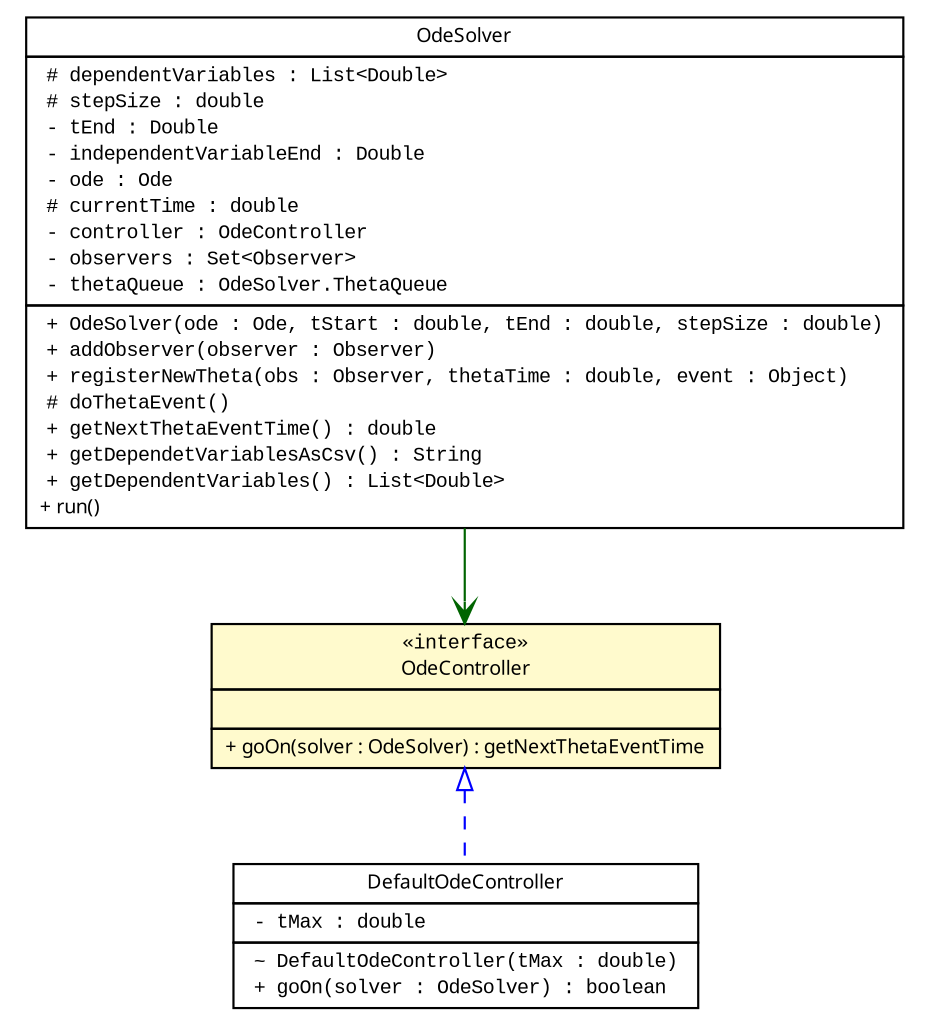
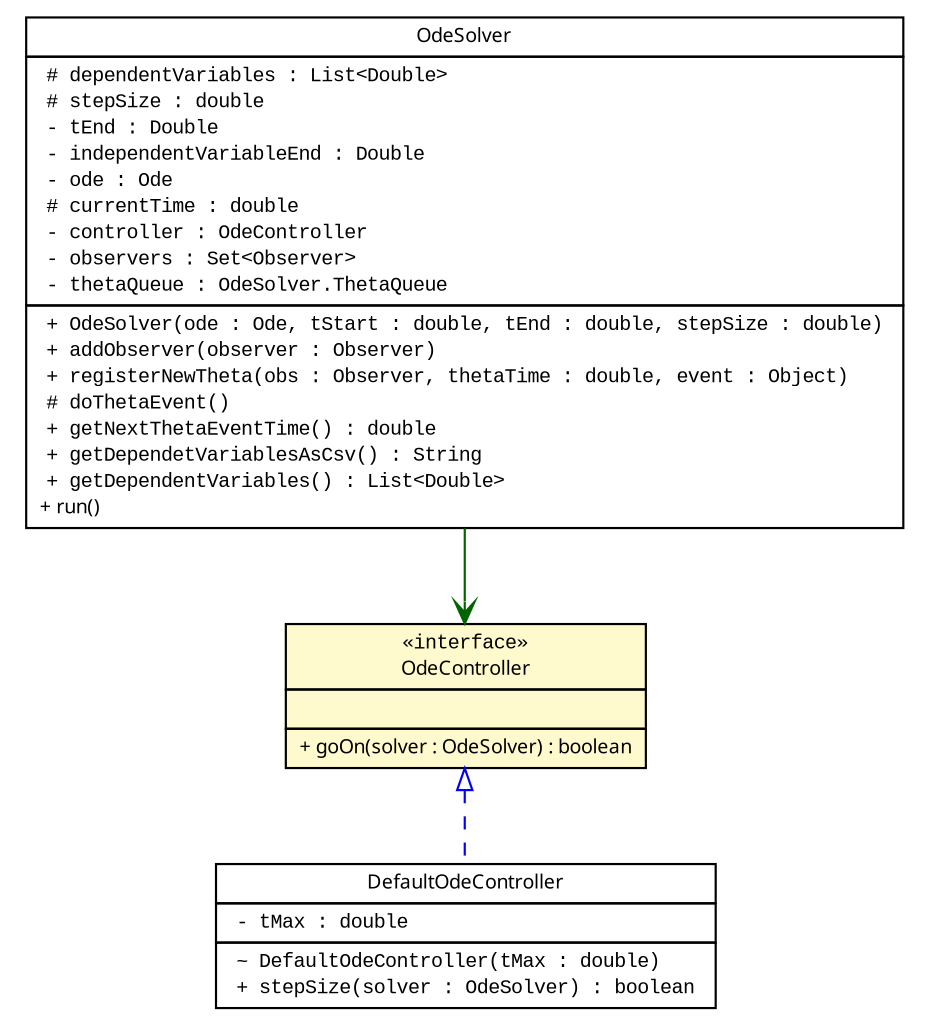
(466, 747) -> (466, 747)
(460, 987) -> (466, 987)
